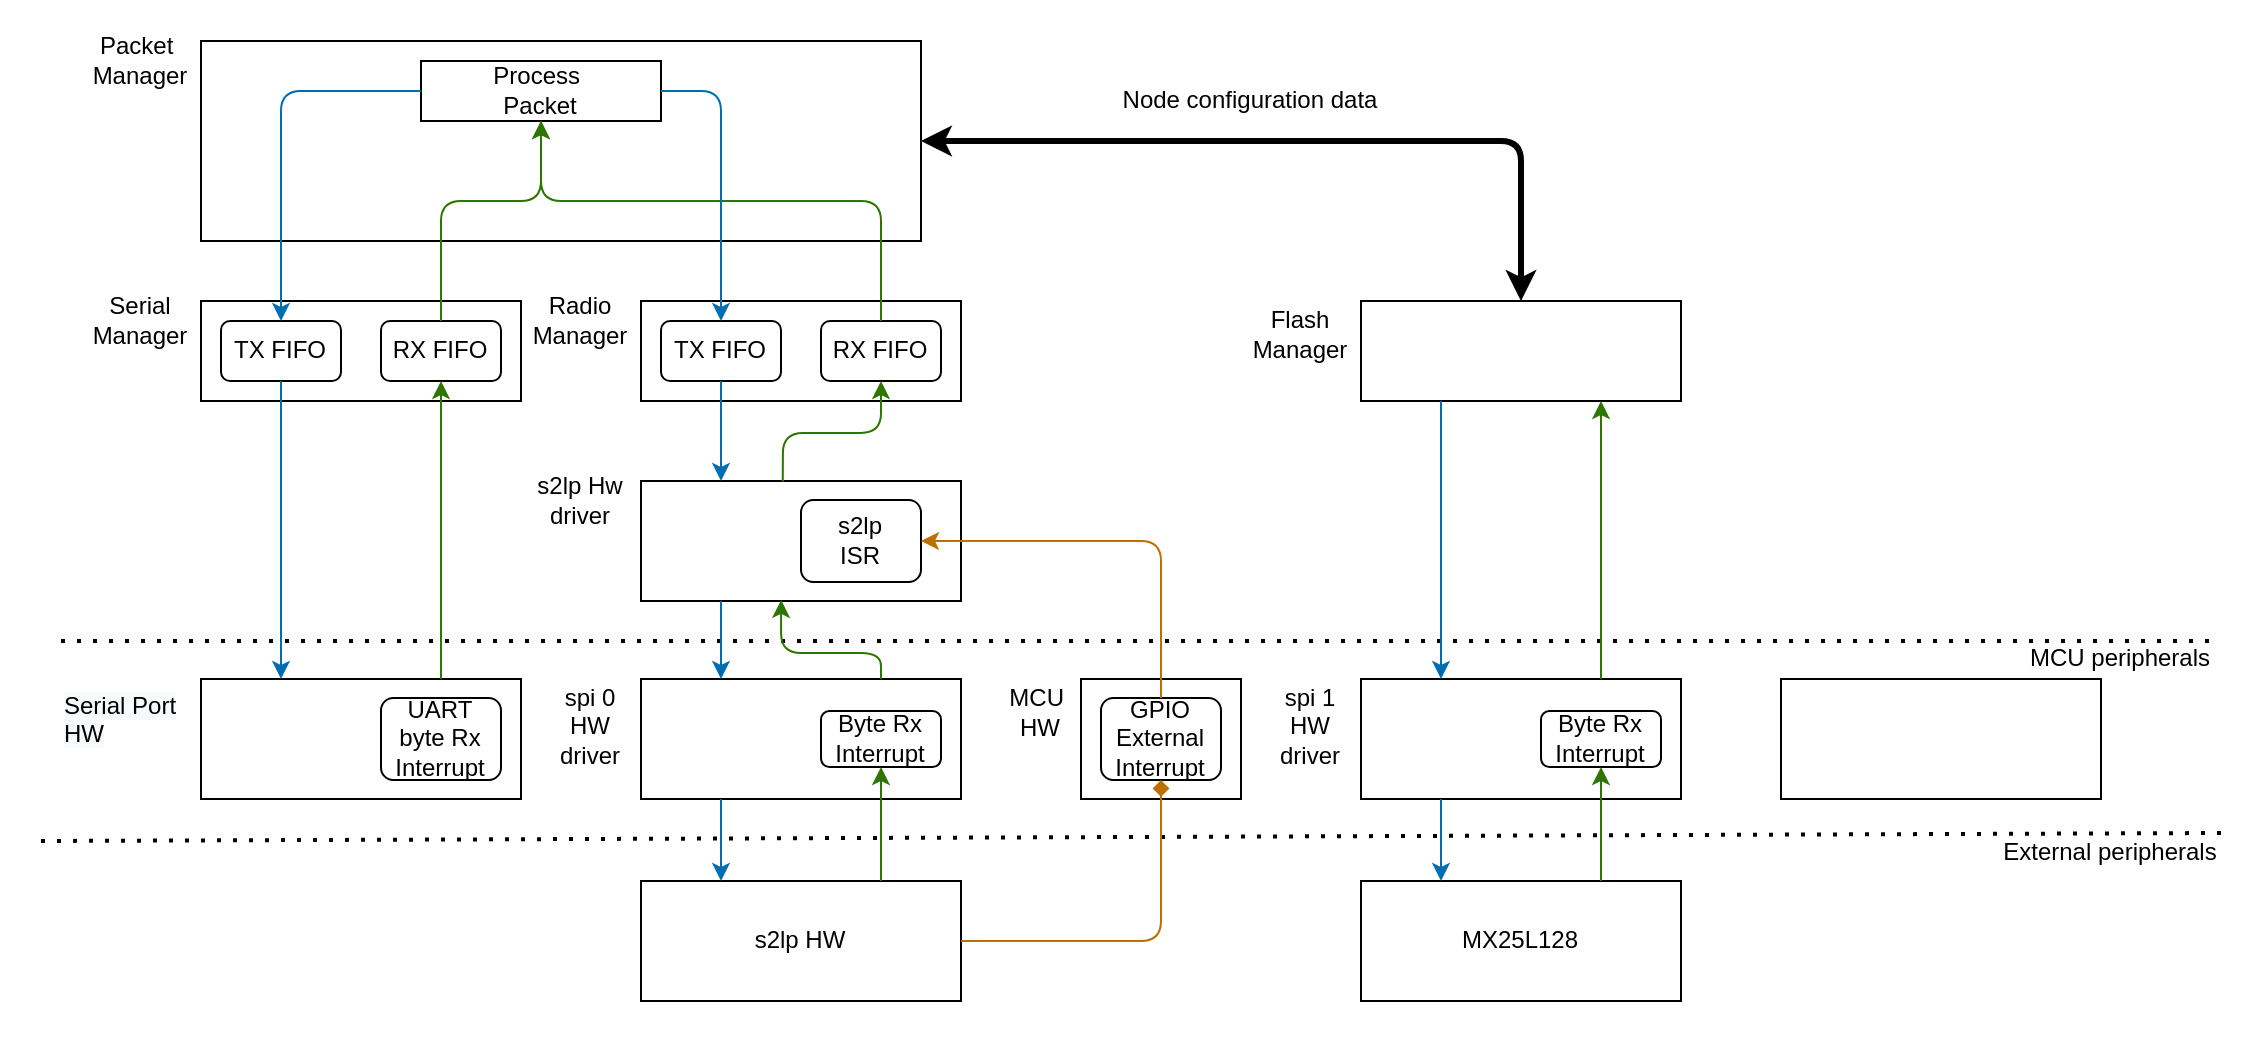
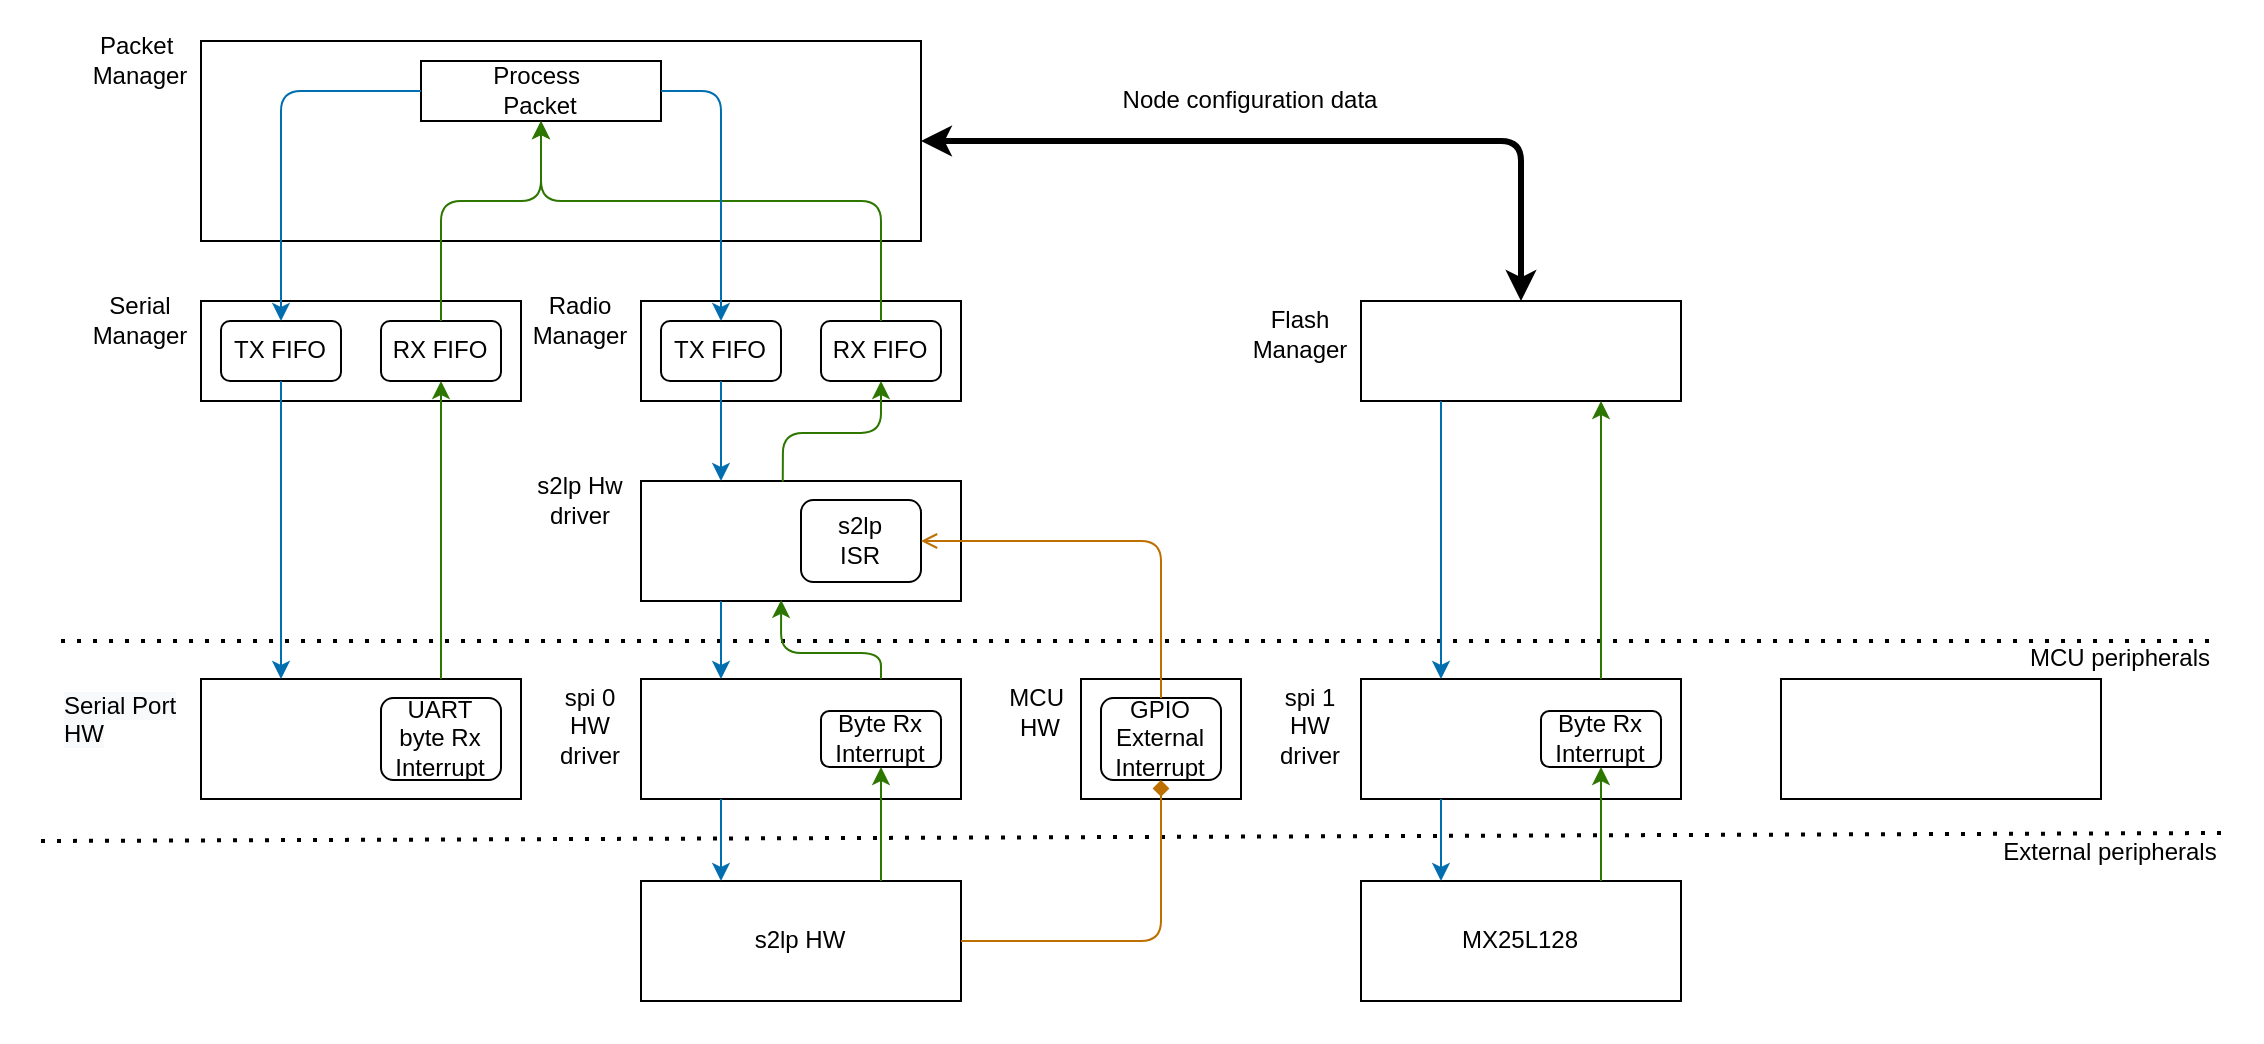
(936, 541) -> (932, 541)
